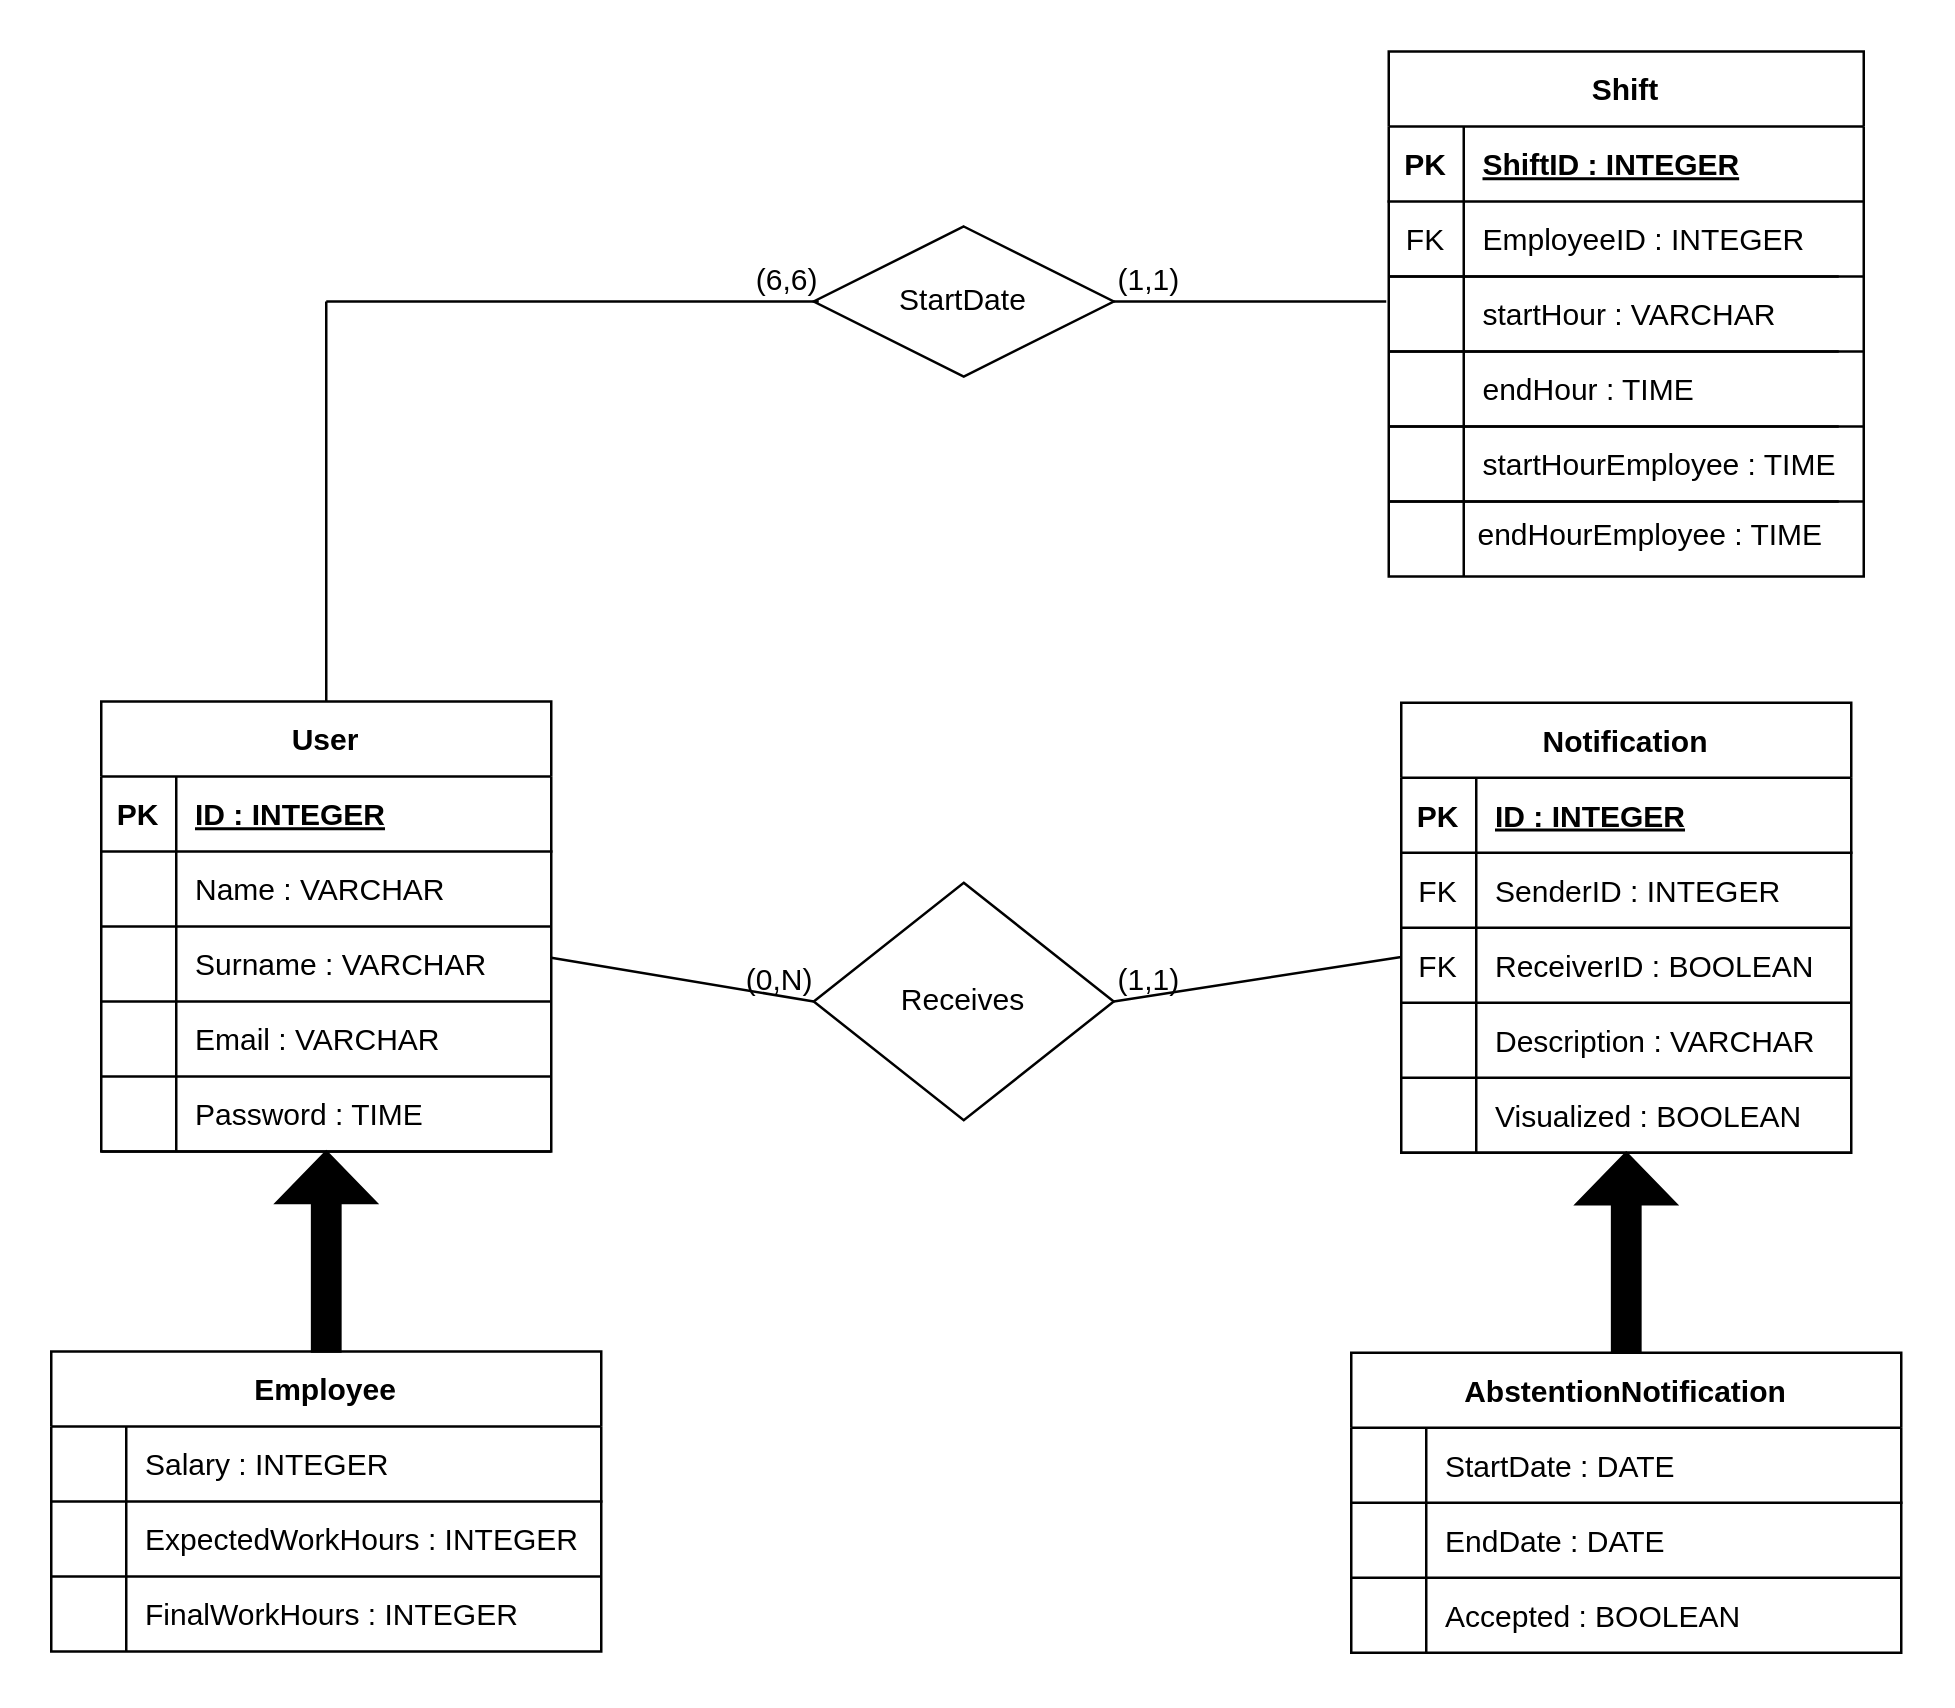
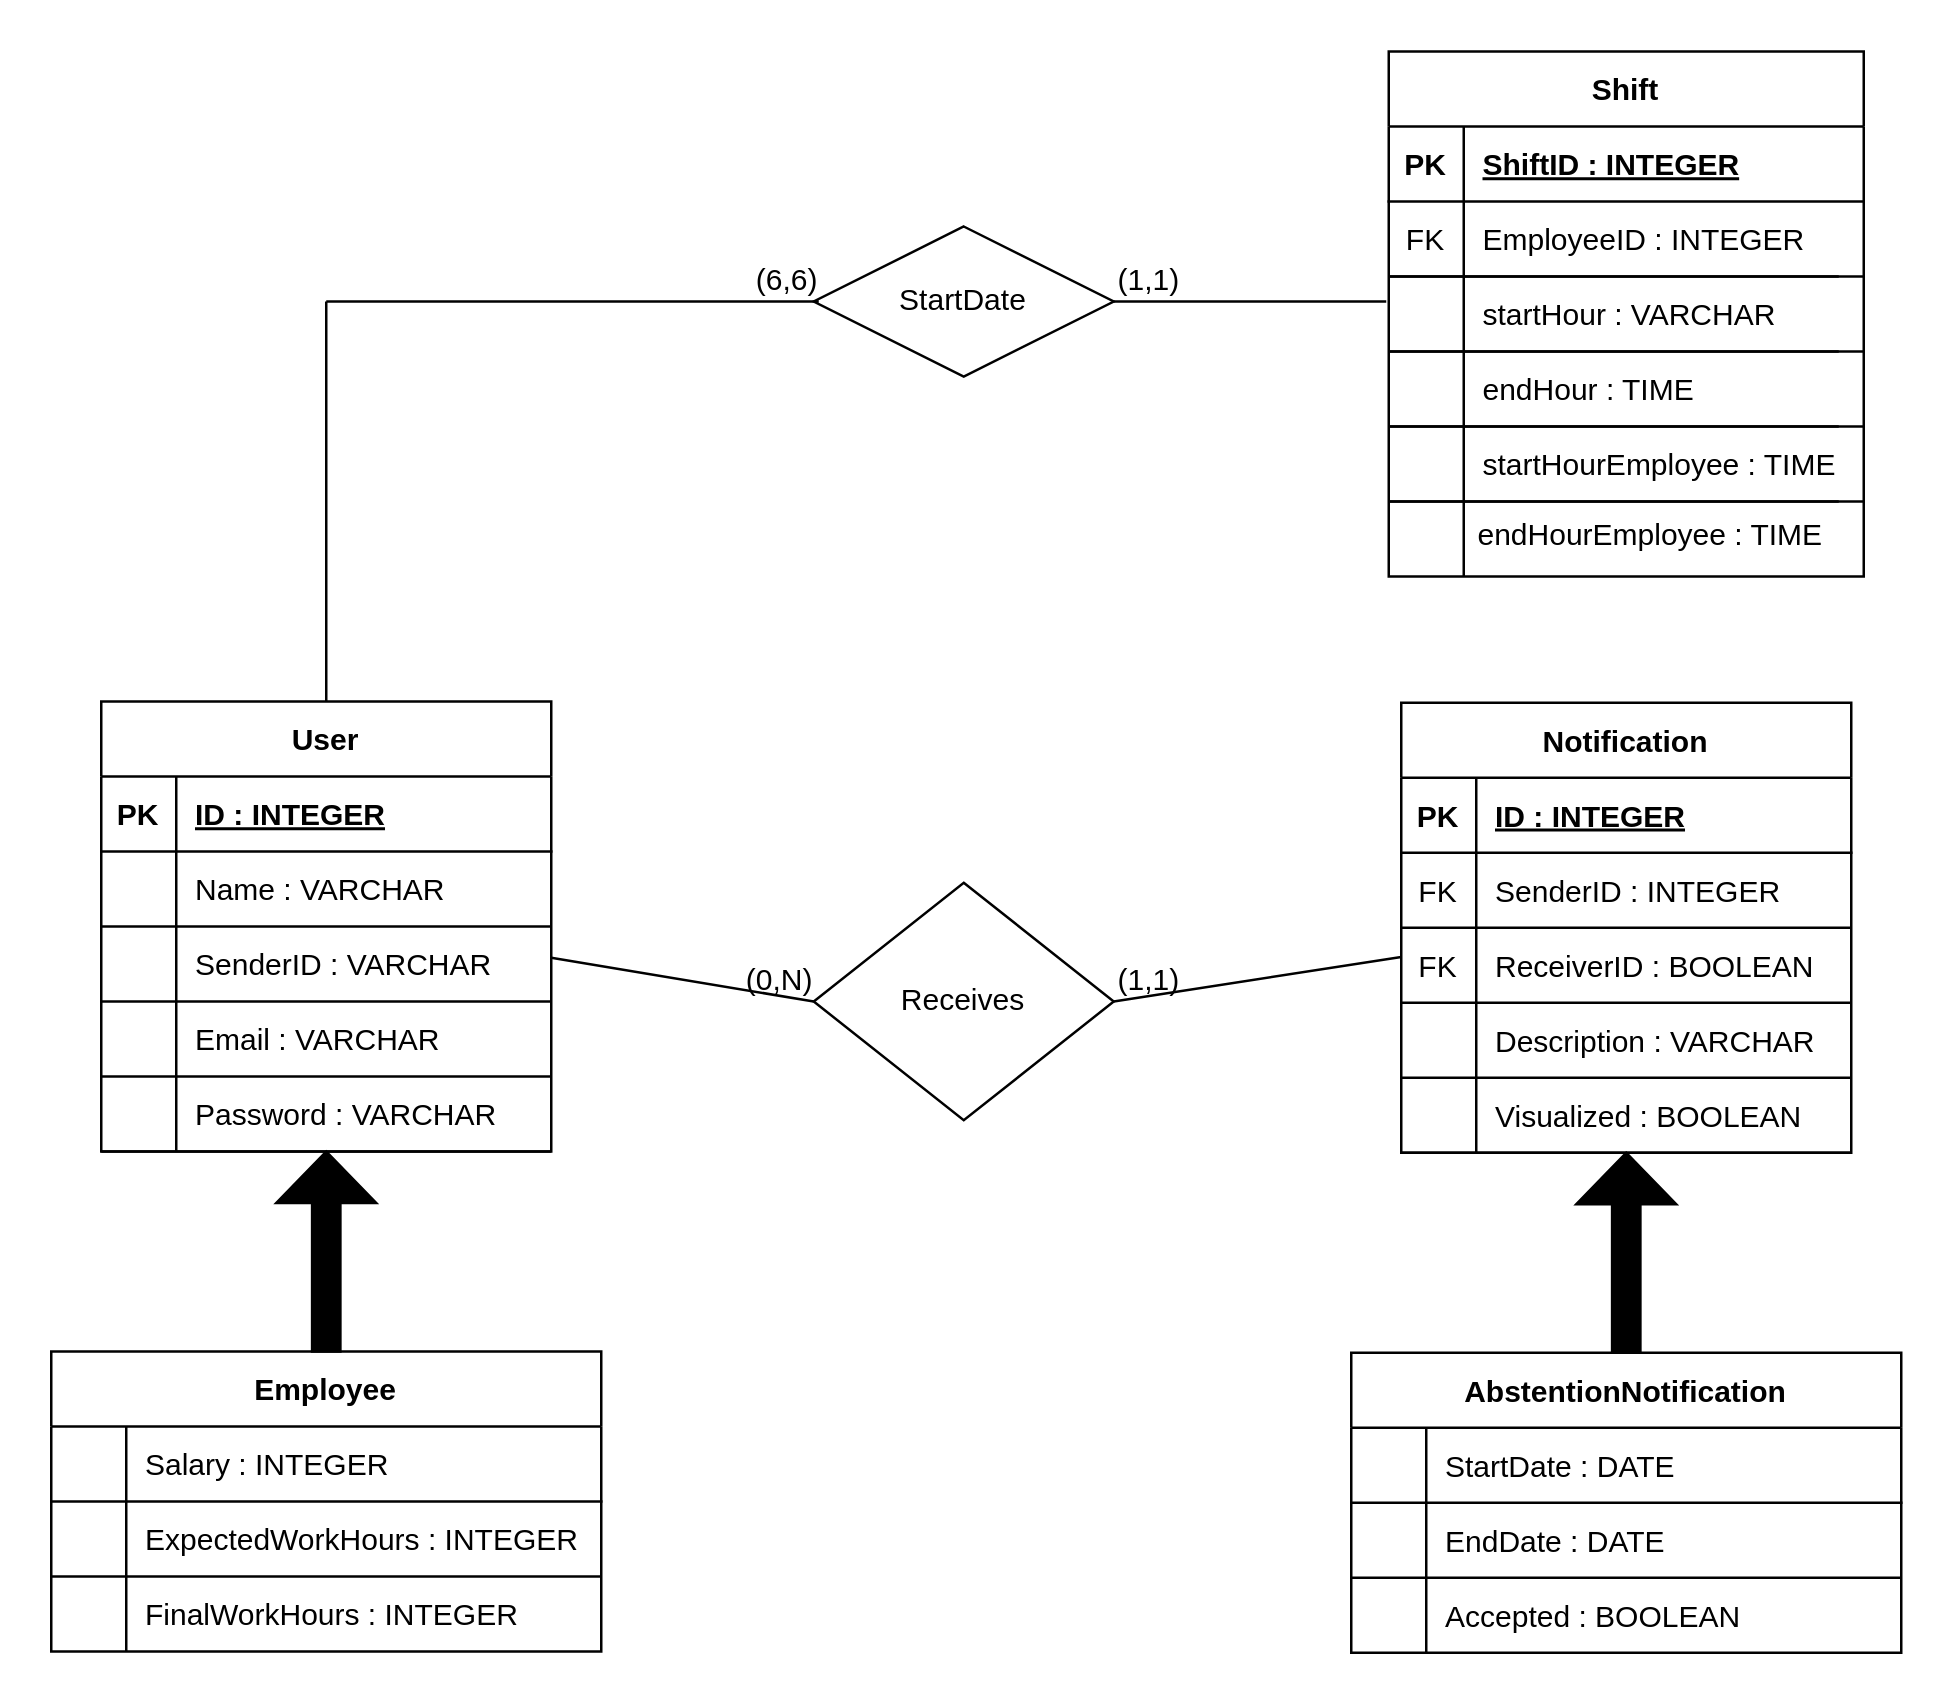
(326, 965) -> (335, 965)
(309, 1115) -> (335, 1115)
